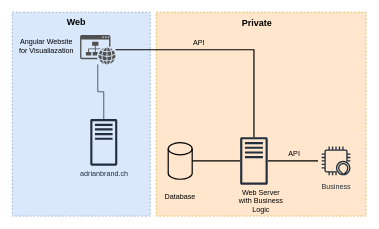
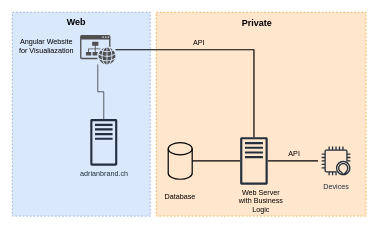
(337, 188) -> (337, 188)
